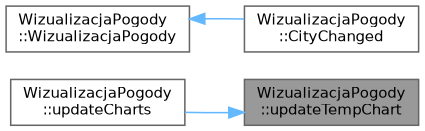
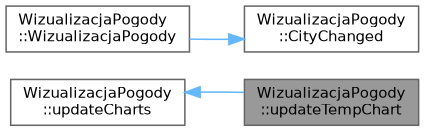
(224, 19) -> (209, 39)
(207, 113) -> (222, 92)
